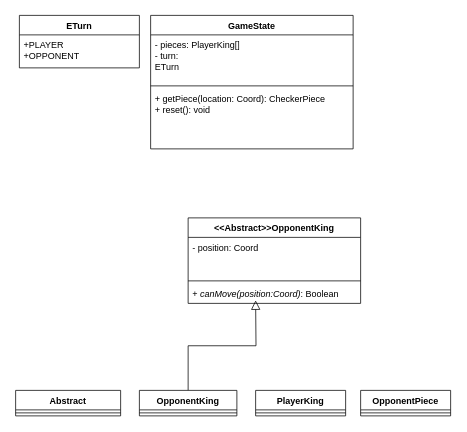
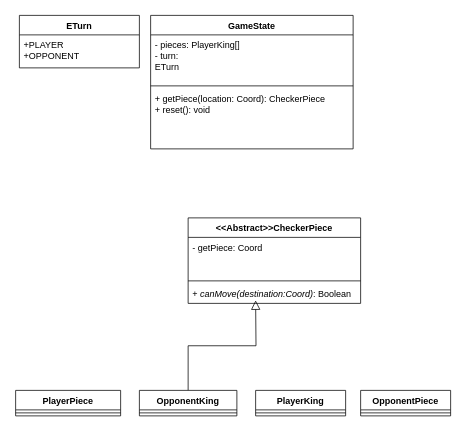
(274, 229) -> (274, 229)
(229, 248) -> (231, 248)
(270, 295) -> (275, 300)
(68, 401) -> (68, 401)
